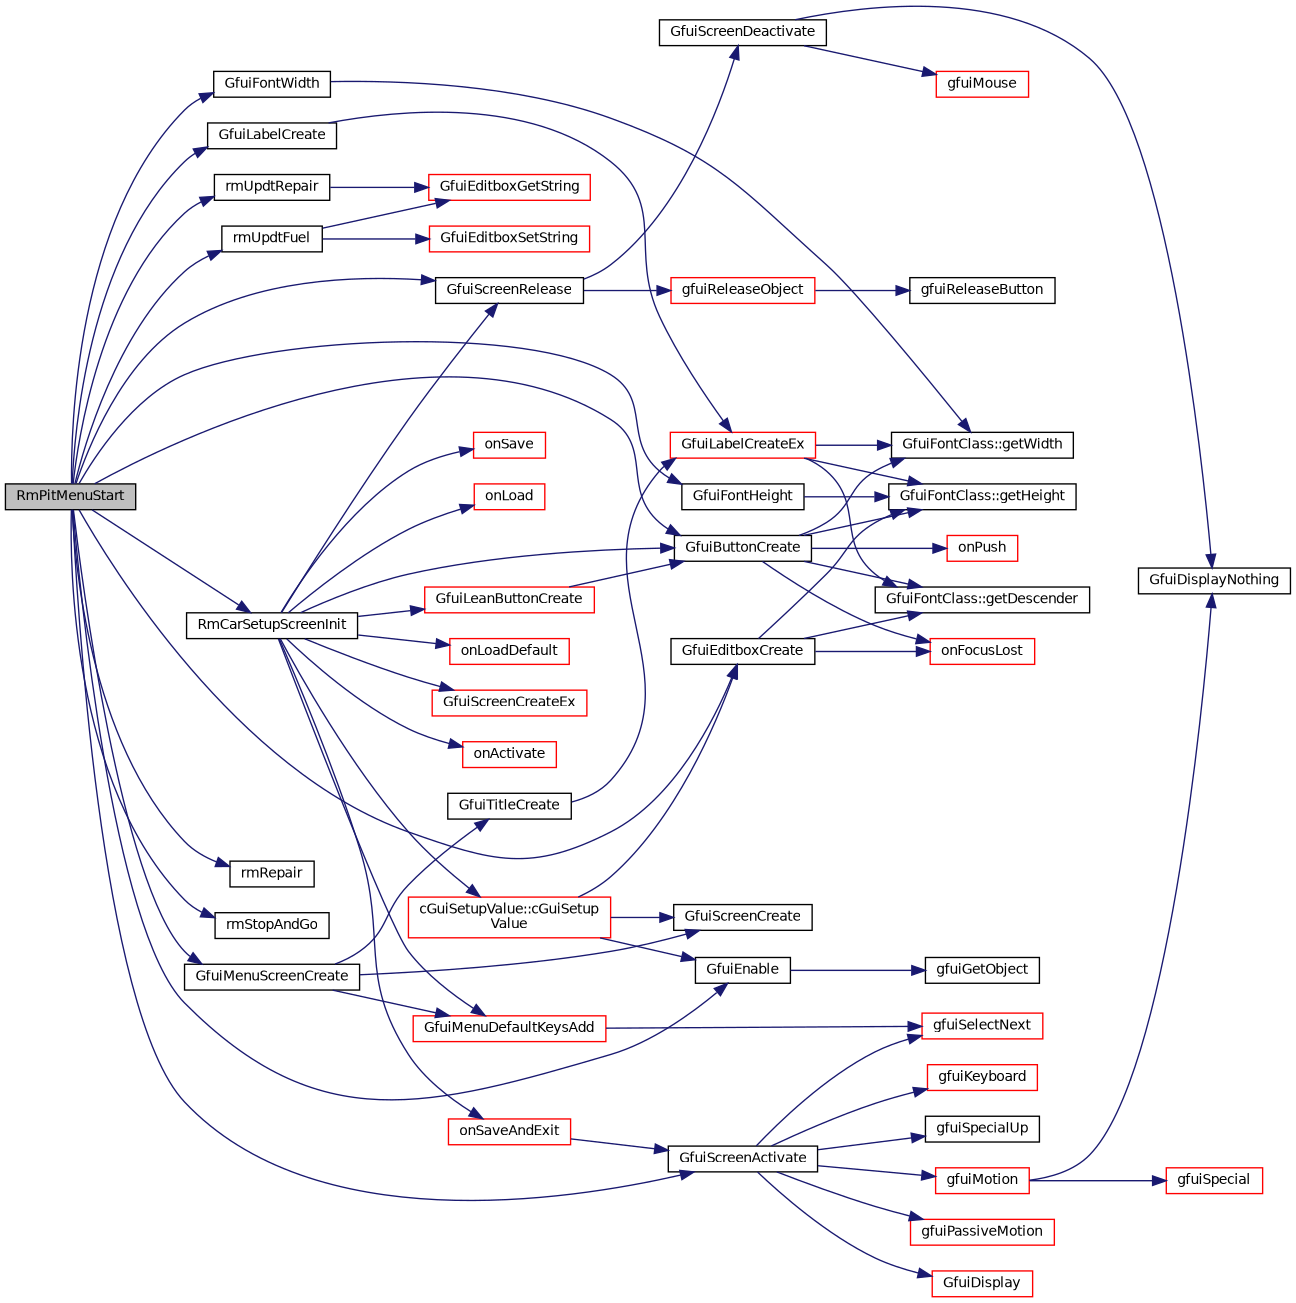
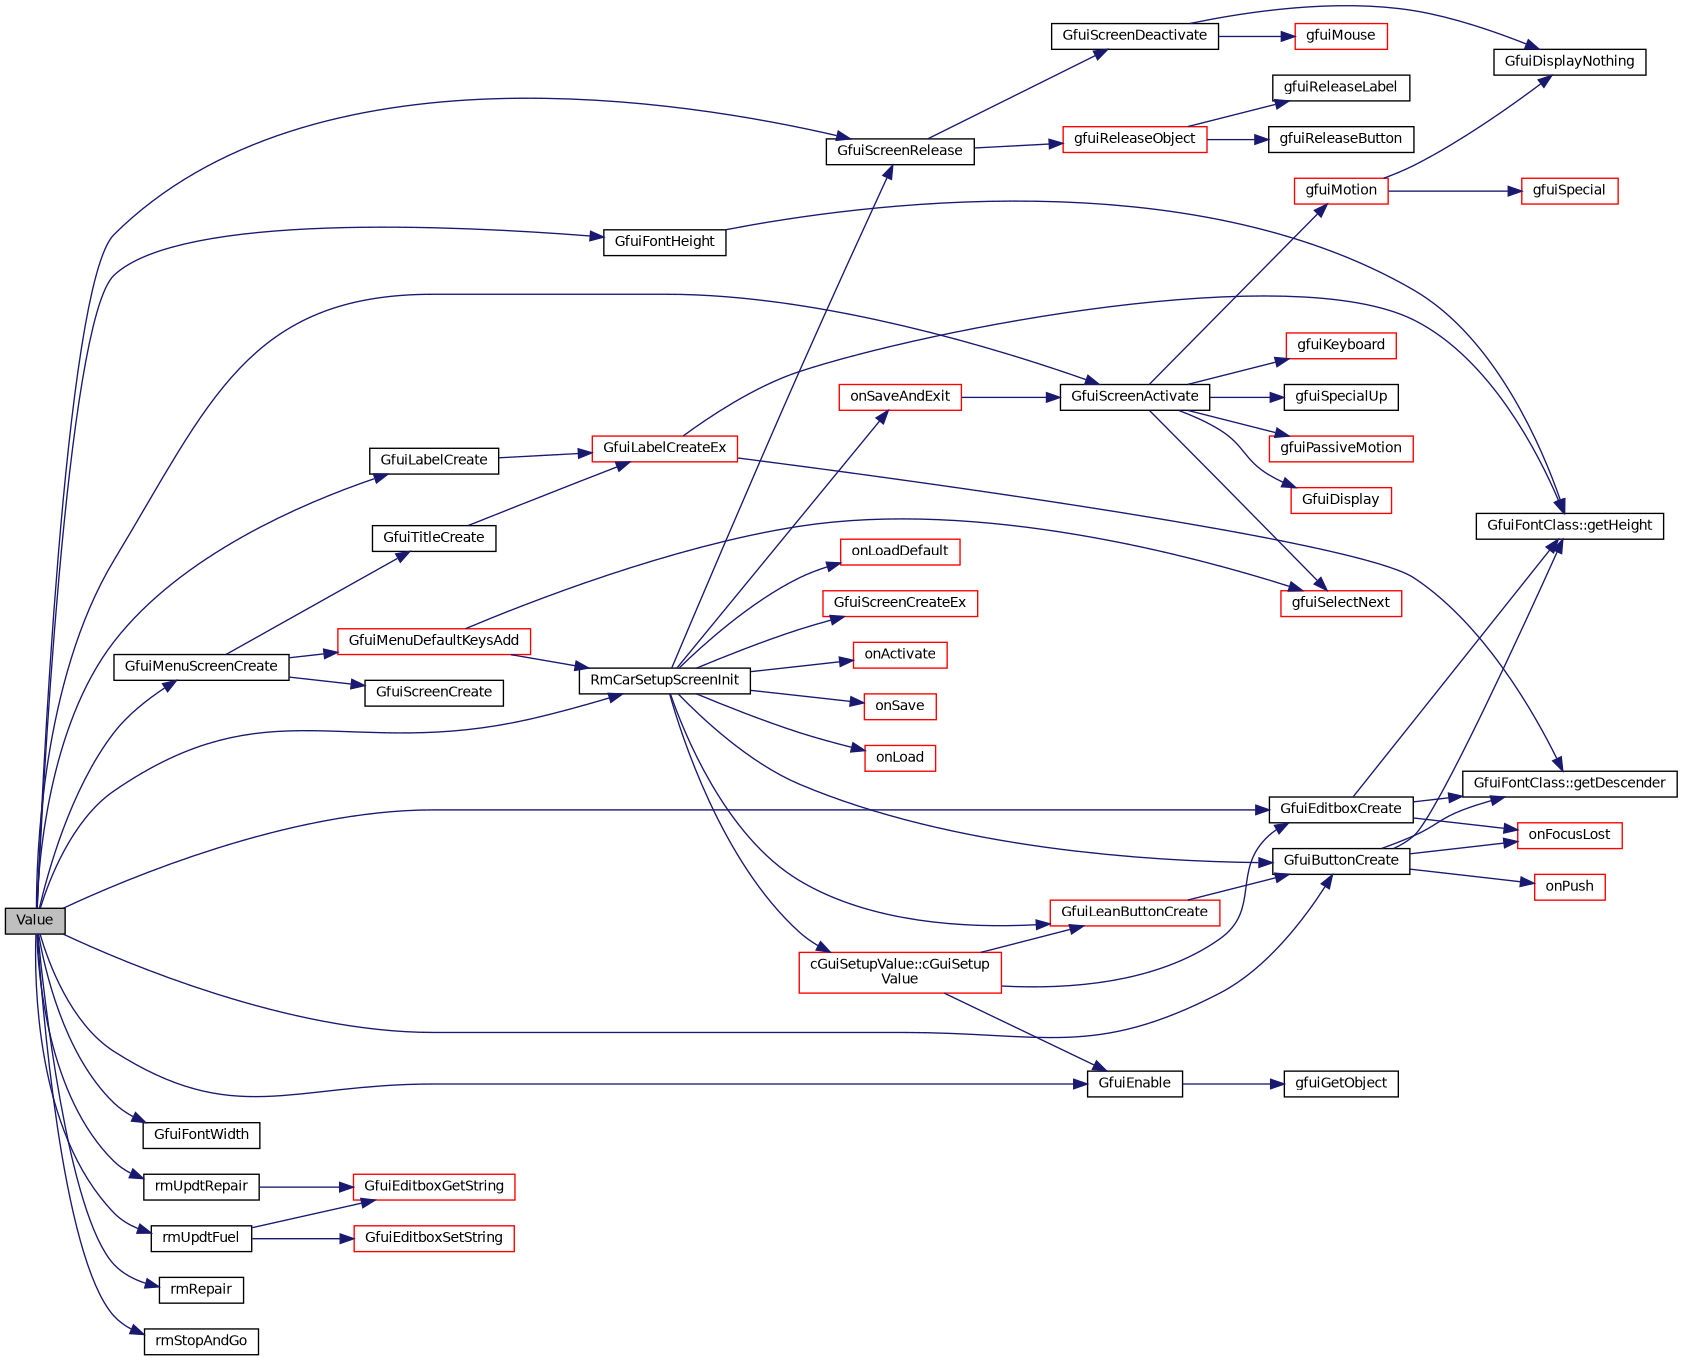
none -> (1341, 88)
(982, 445) -> none
(71, 497) -> (35, 921)
(377, 886) -> (543, 660)
(635, 917) -> (1025, 941)
